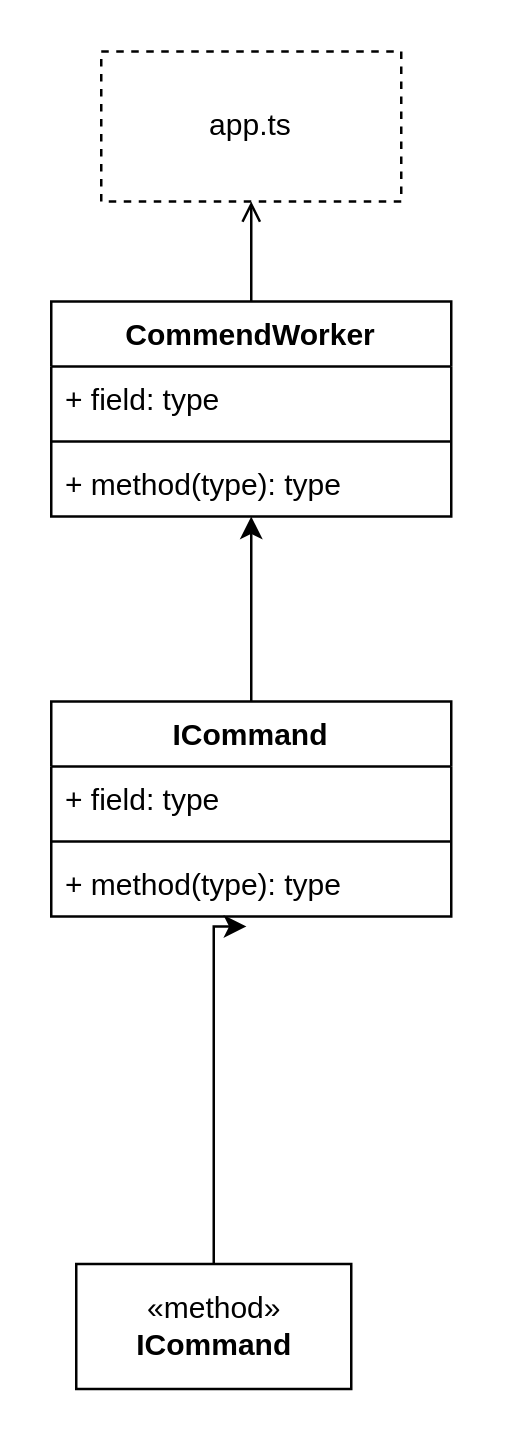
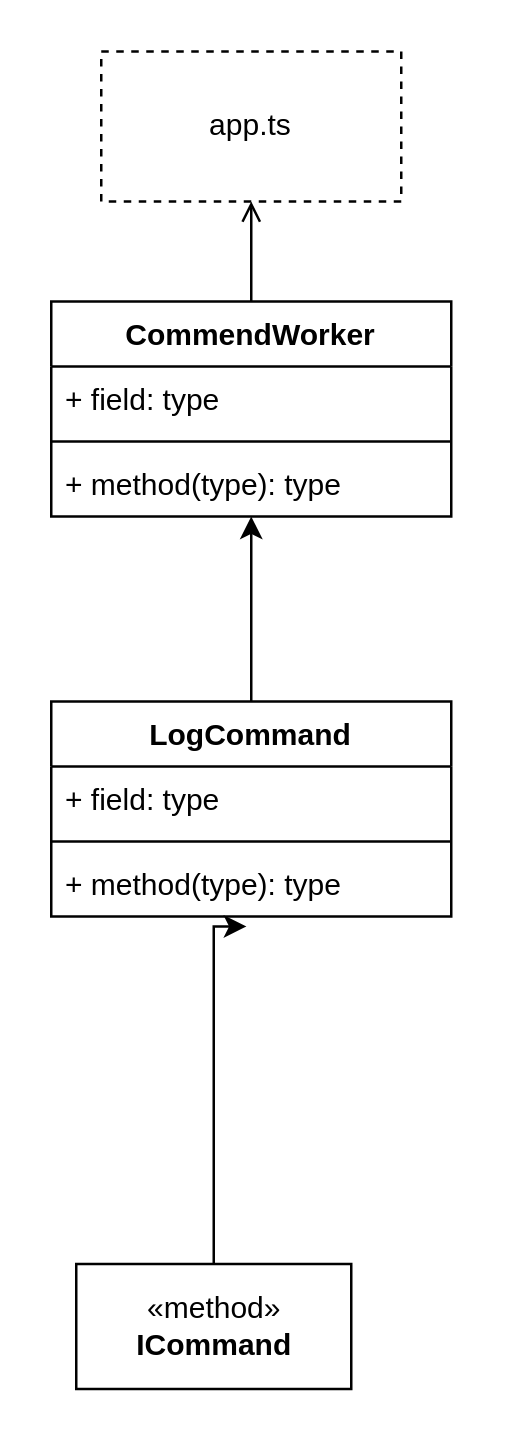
(250, 735) -> (250, 735)
